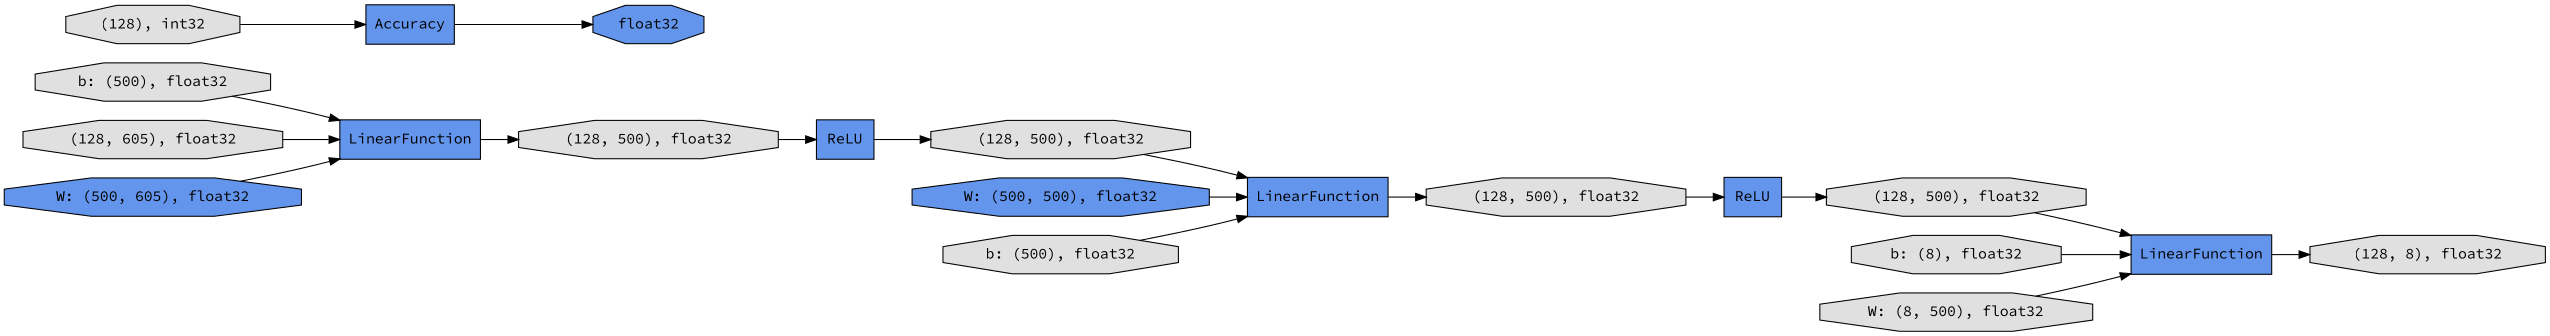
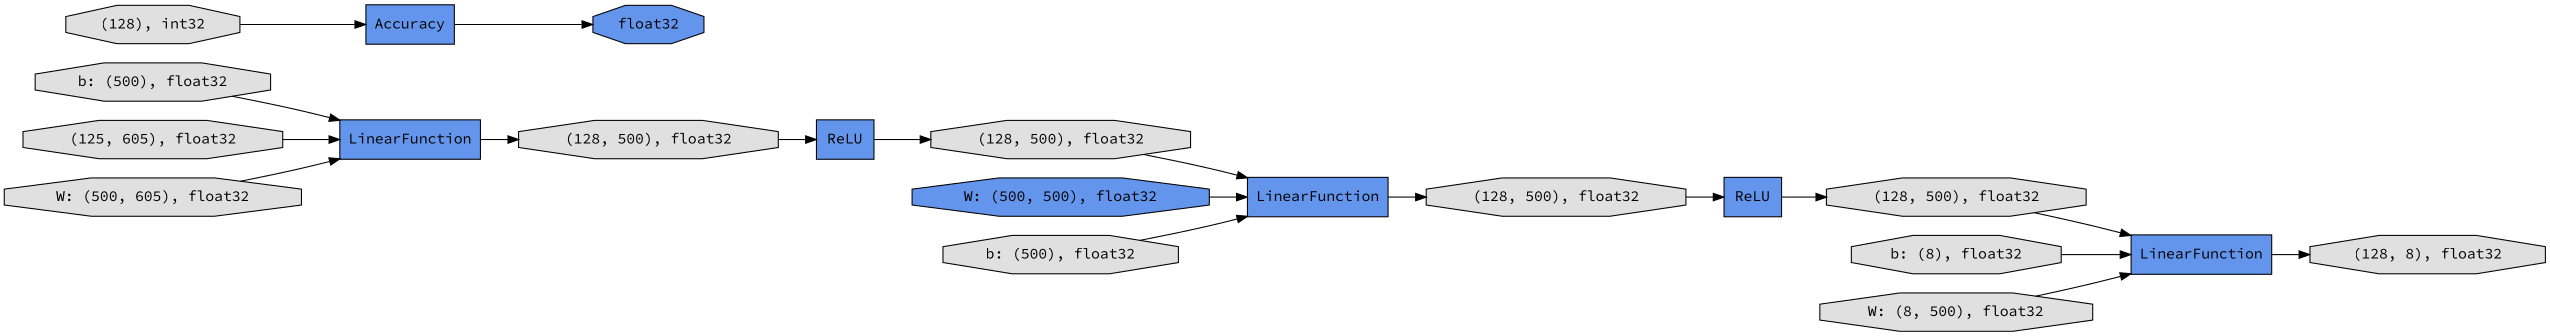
(153, 140) -> (153, 140)
(153, 197) -> (153, 197)
